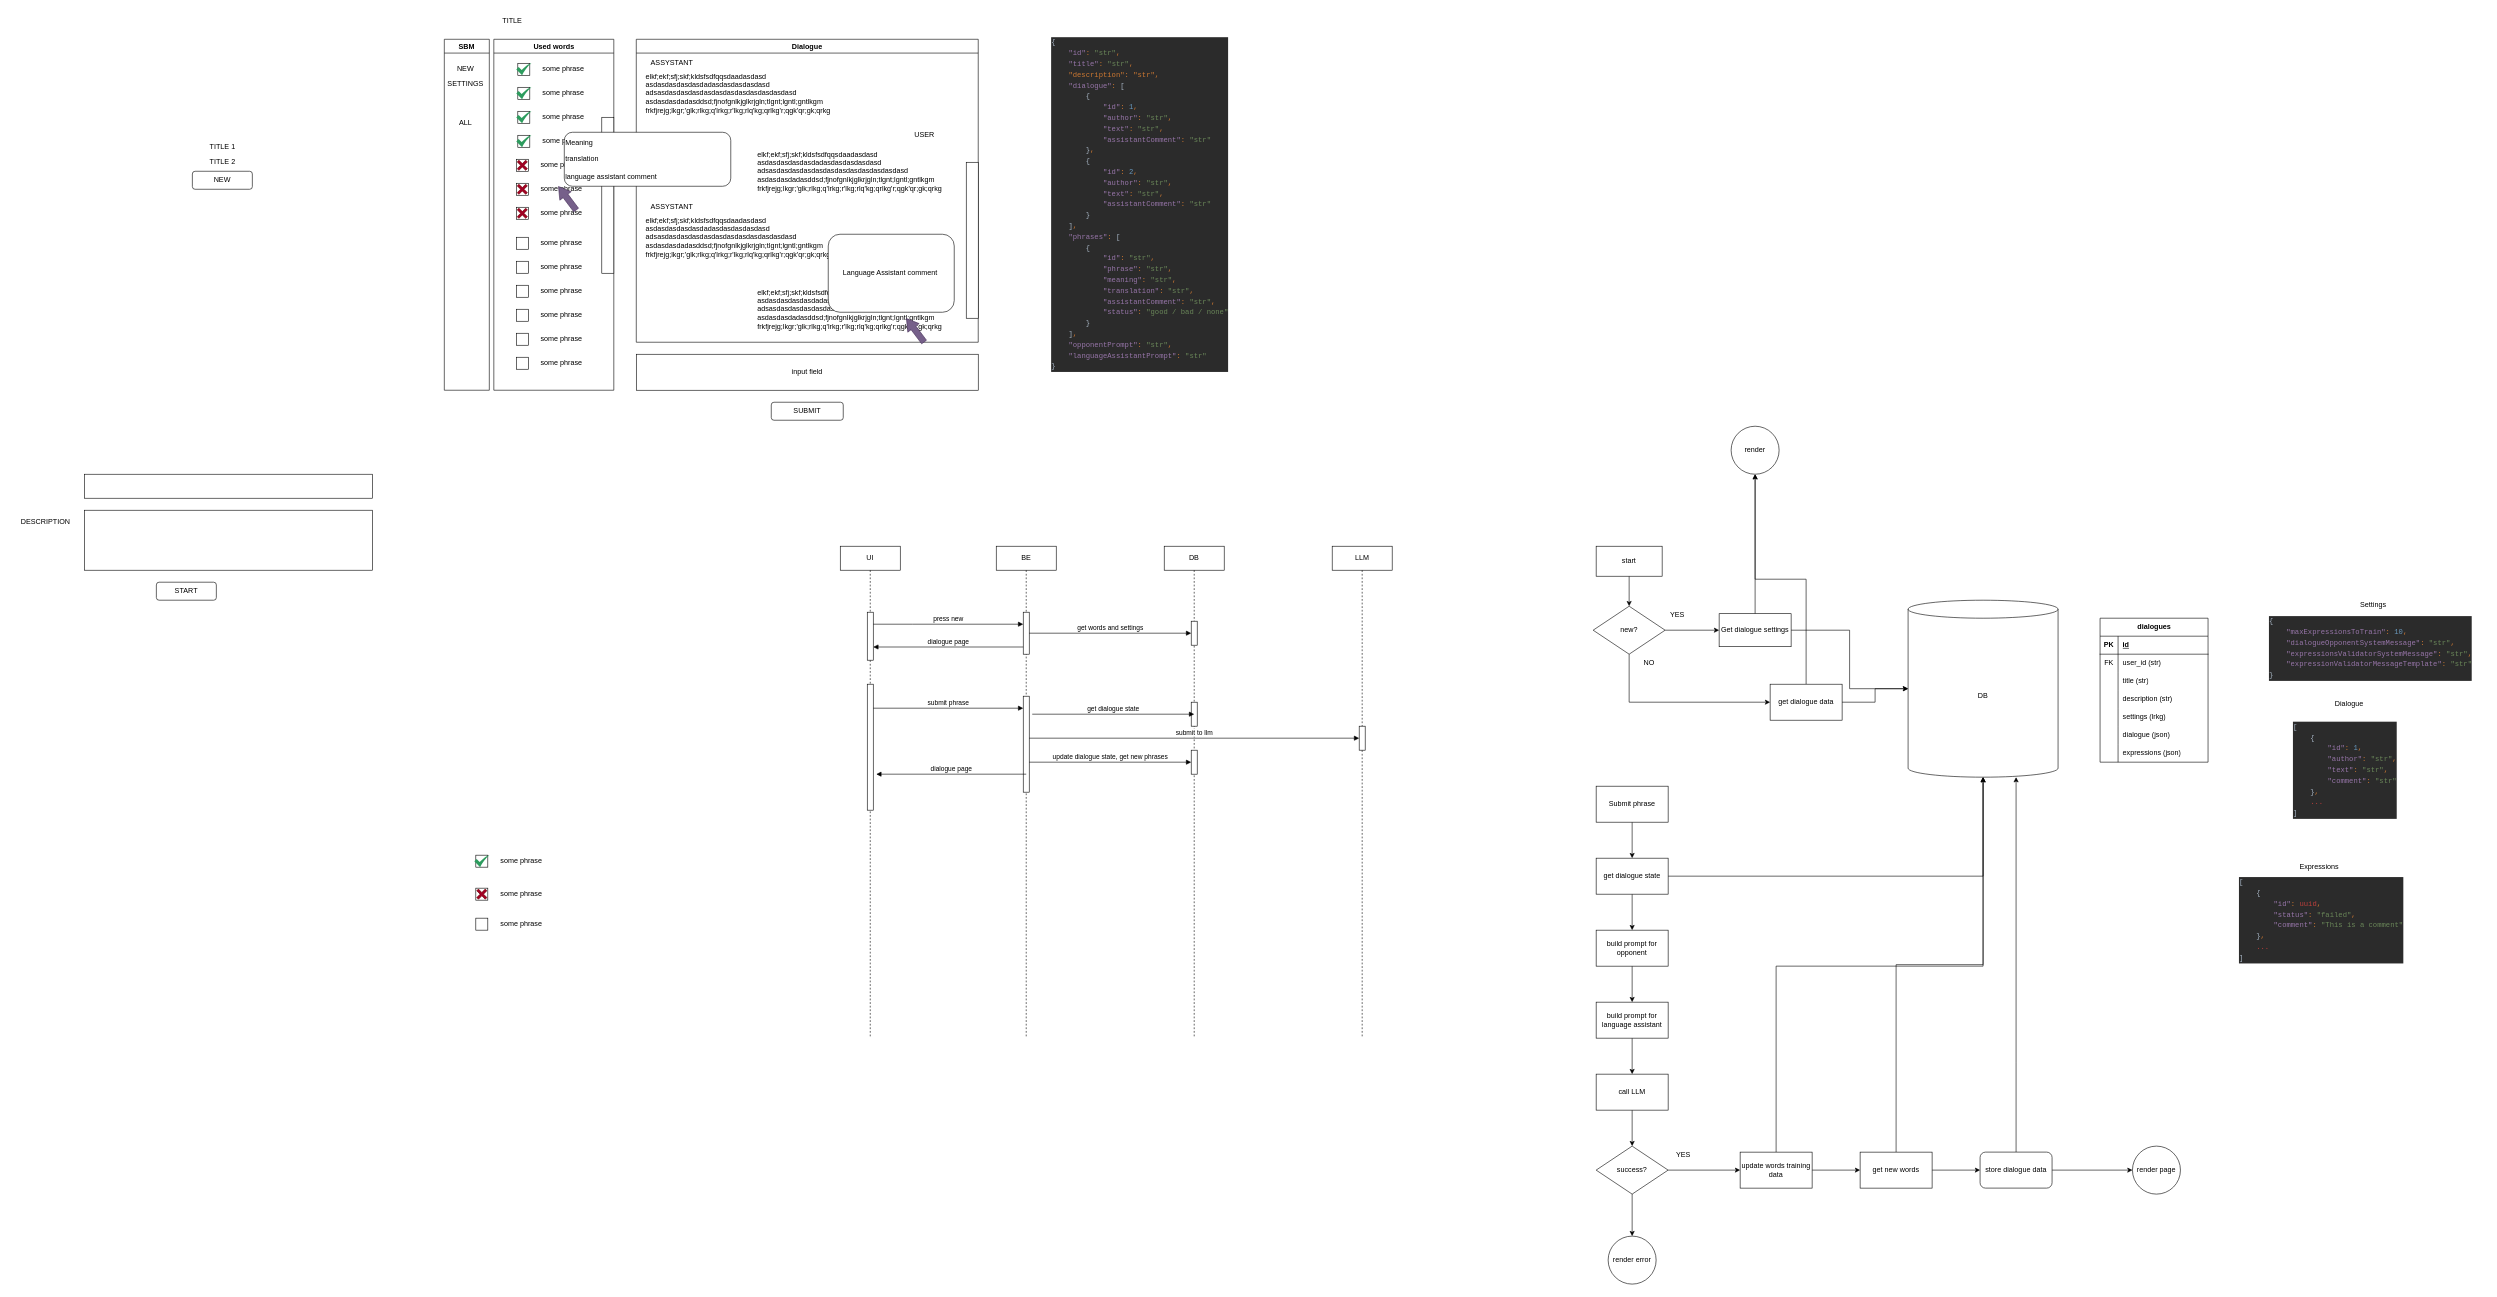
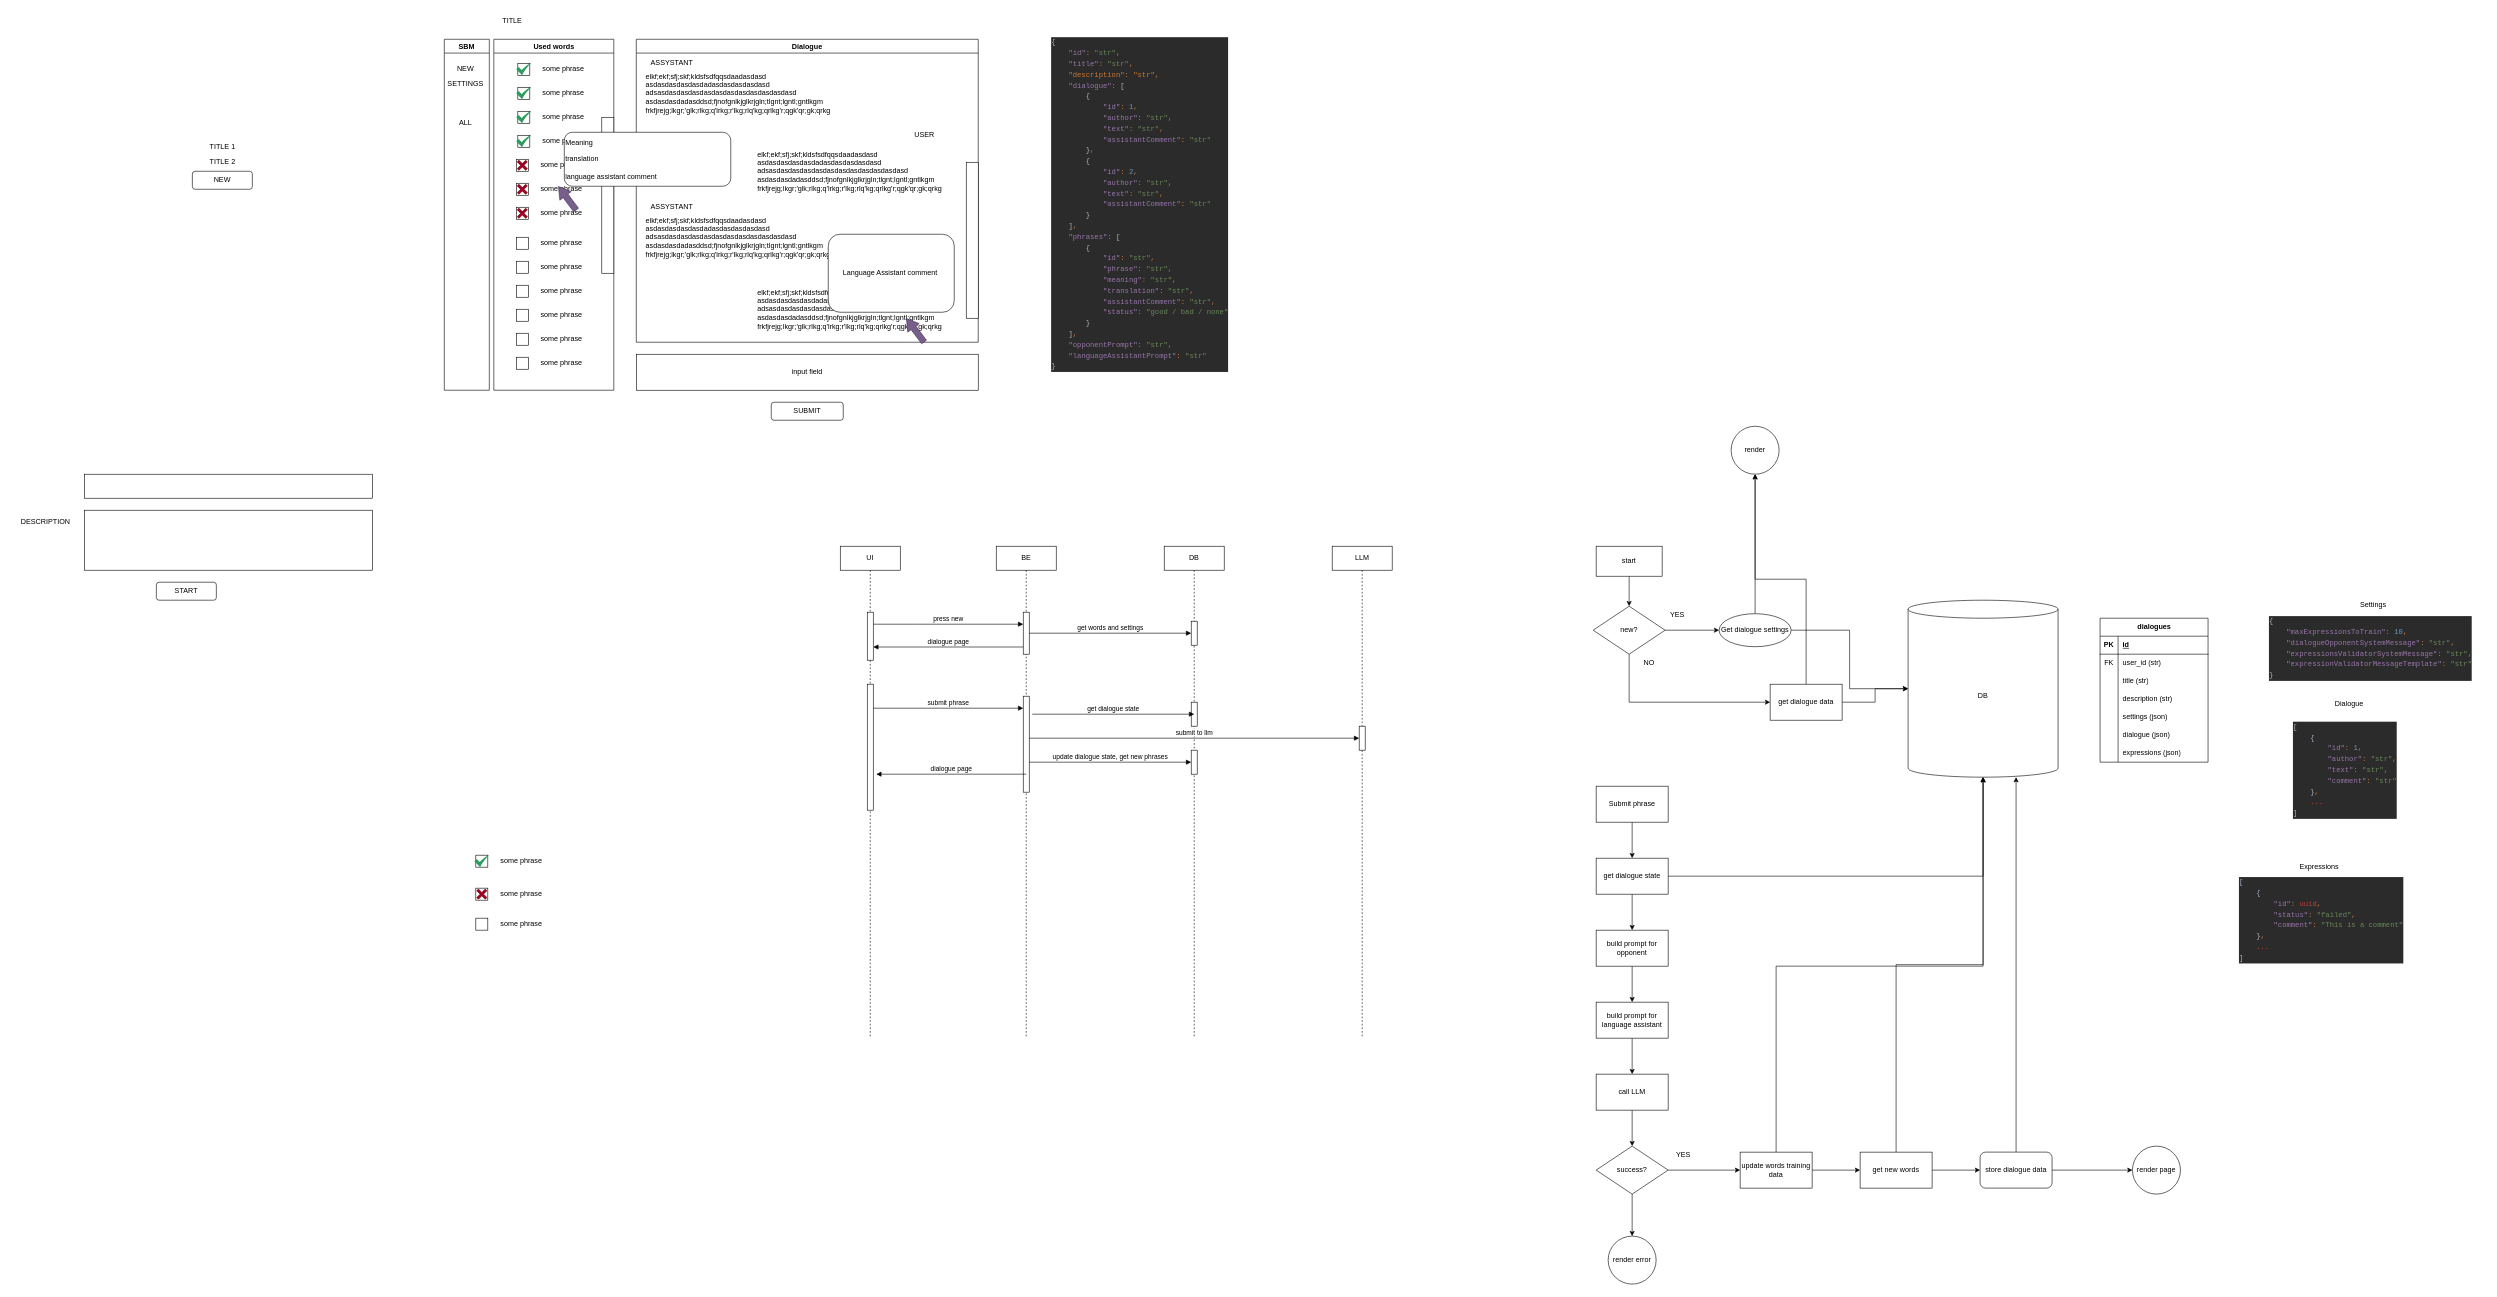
(1755, 630) -> (1755, 630)
(2151, 717) -> (2151, 717)
